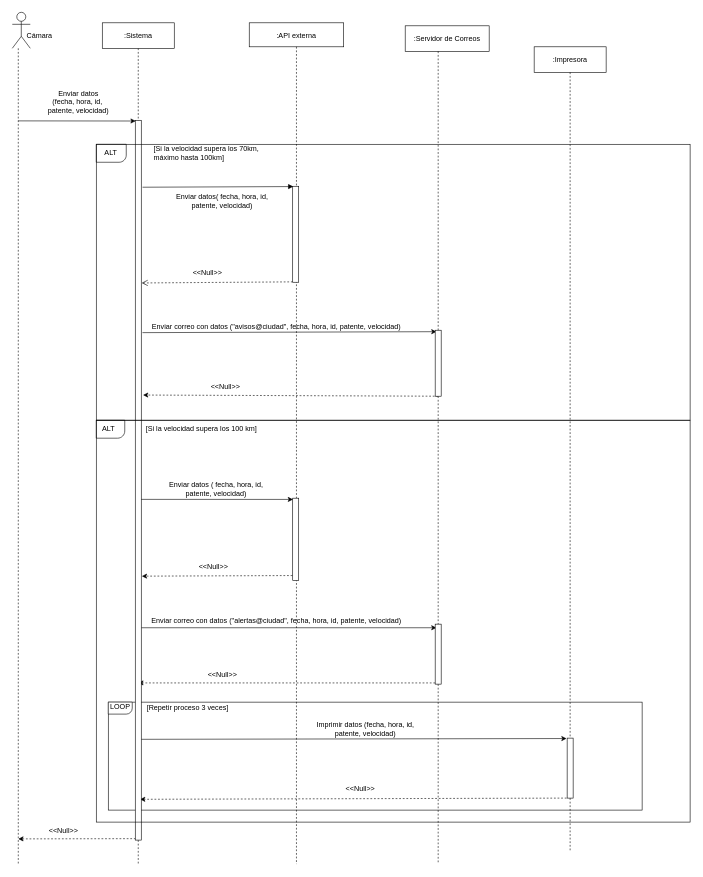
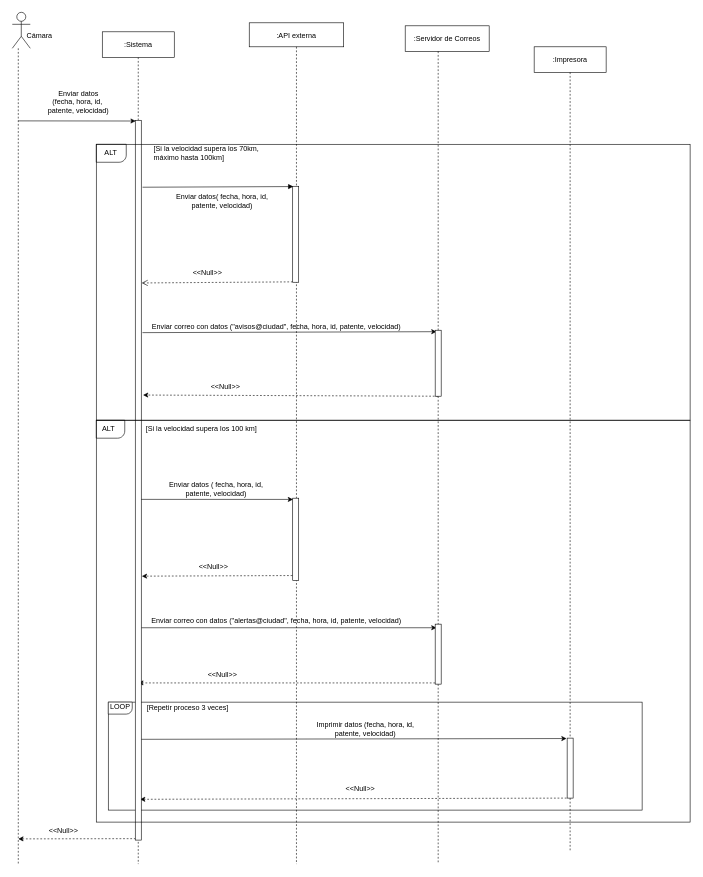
(138, 36) -> (138, 45)
